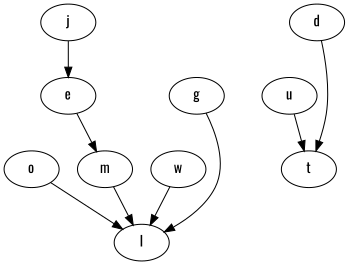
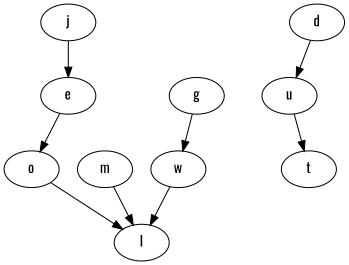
(328, 91) -> (305, 54)
(84, 128) -> (52, 128)
(219, 178) -> (189, 128)
